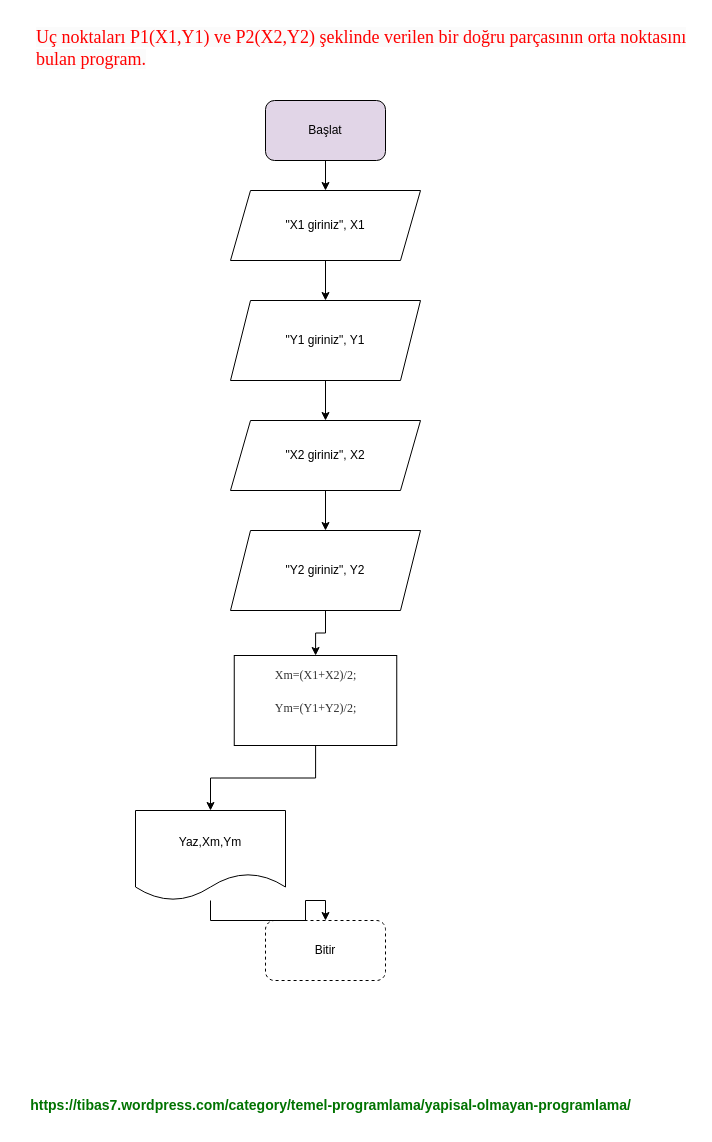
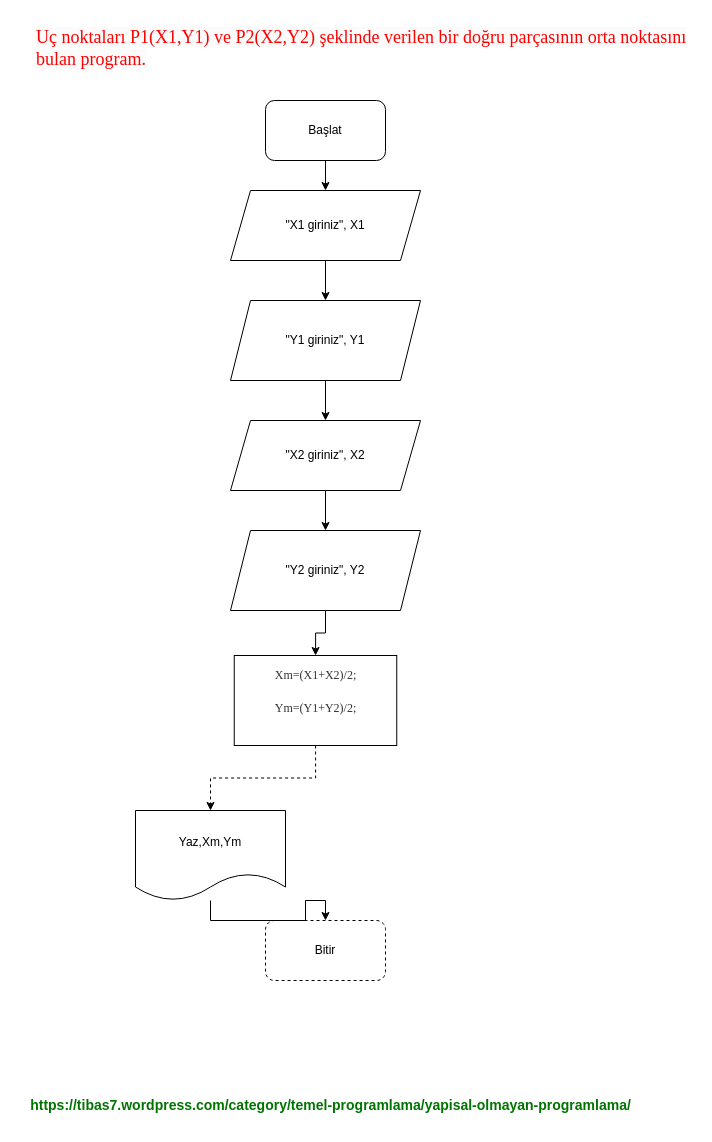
(326, 131) -> (326, 131)
(267, 778) -> (267, 778)
